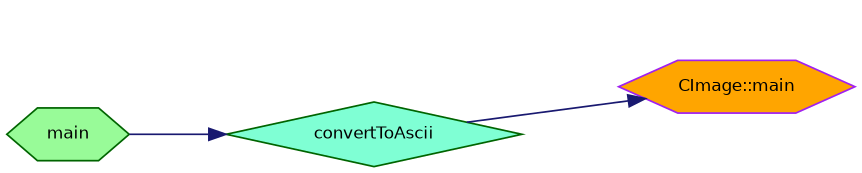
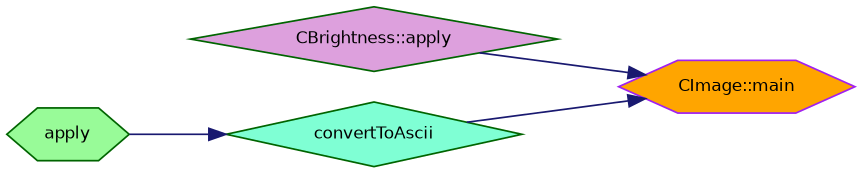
none -> (374, 39)
(68, 134) -> (68, 134)
